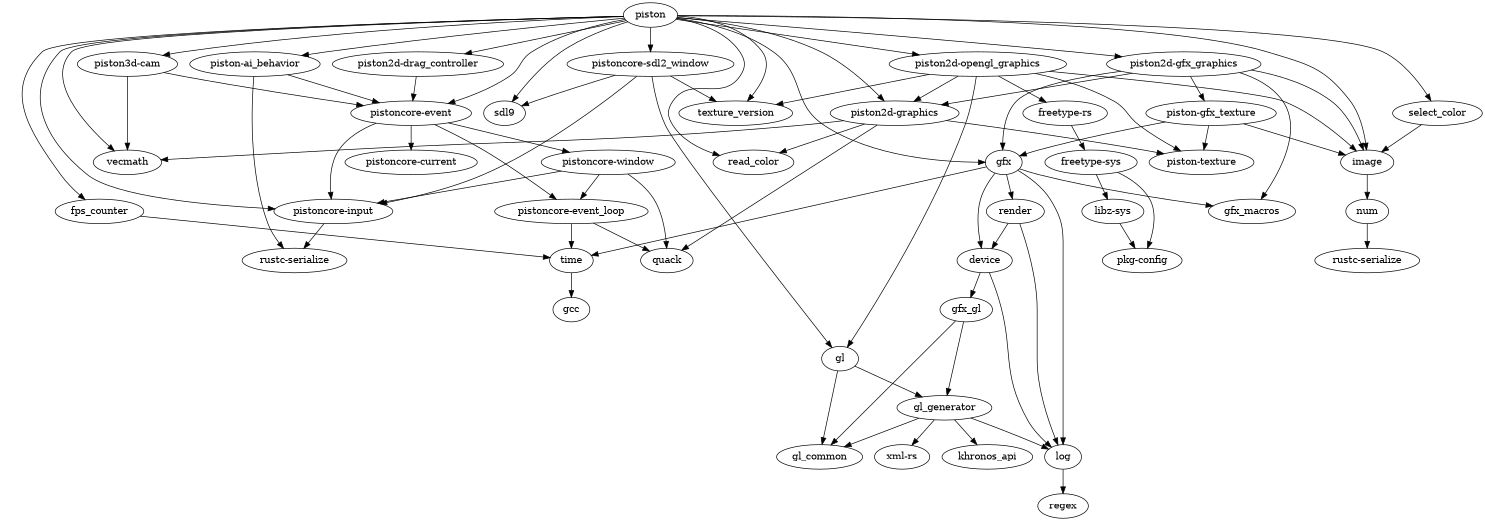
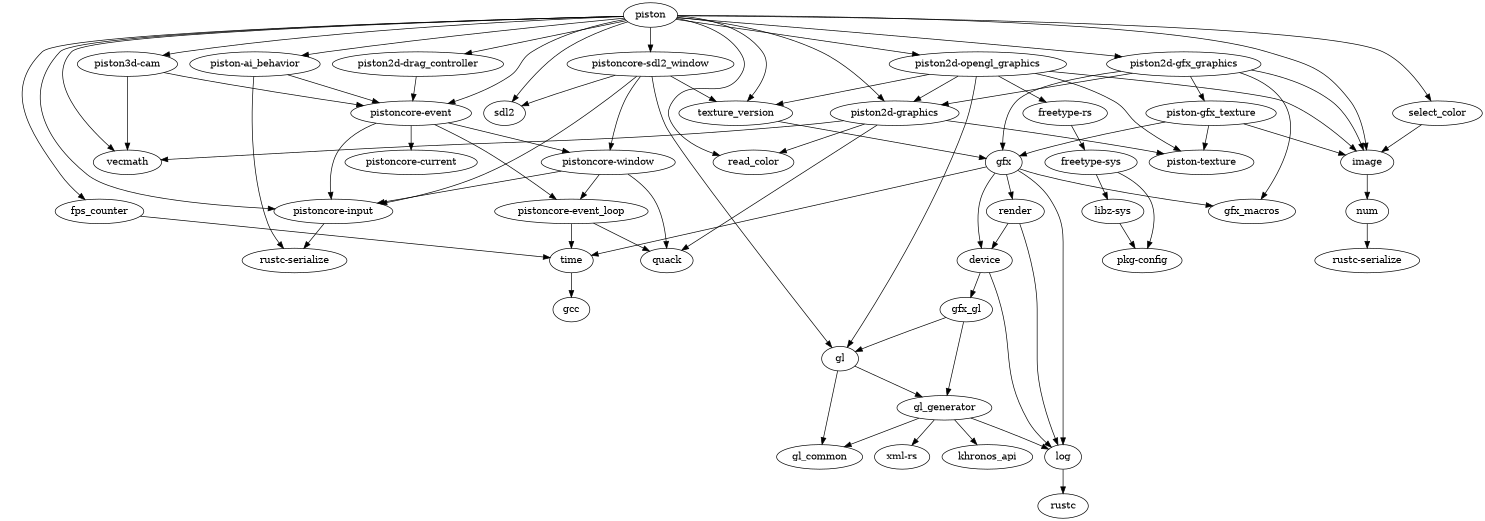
none -> (622, 108)
(505, 113) -> (505, 113)
(812, 114) -> (879, 139)
(899, 378) -> (904, 333)
(1063, 506) -> (1063, 506)
